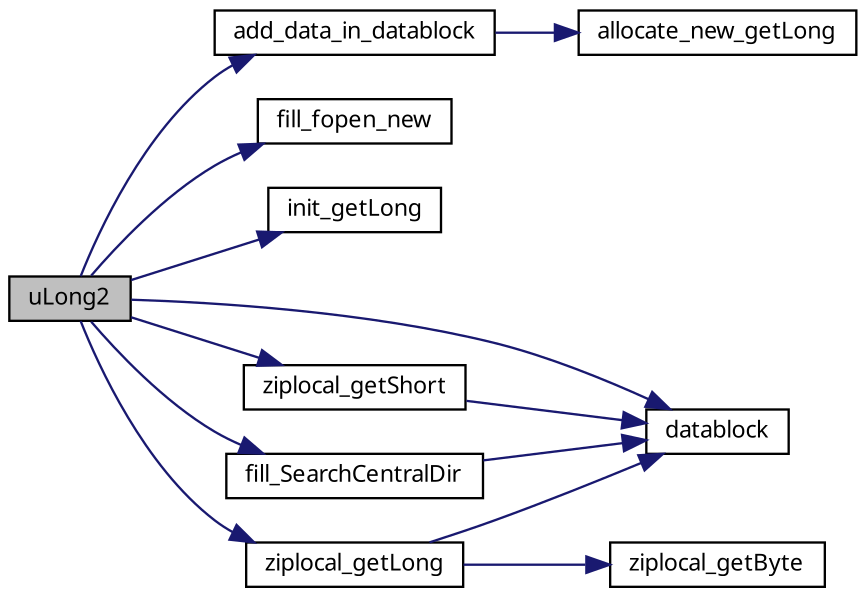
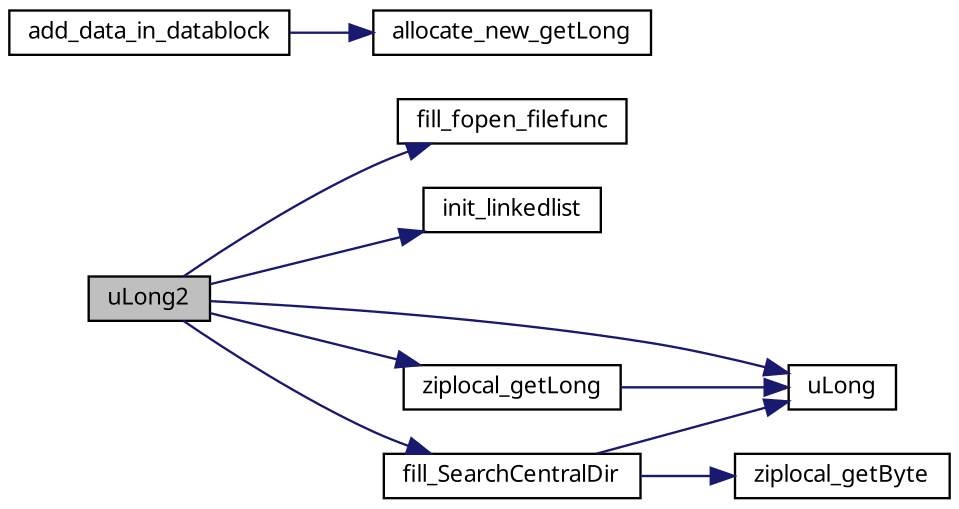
(355, 121) -> (512, 121)
(141, 159) -> none
(355, 210) -> (512, 210)
(355, 387) -> none
(718, 432) -> (842, 387)
(524, 565) -> (676, 476)
